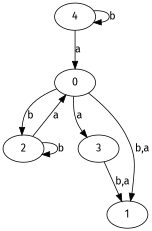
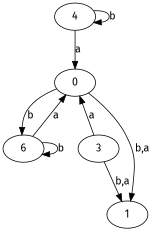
(75, 115) -> (88, 119)
(24, 149) -> (24, 149)
